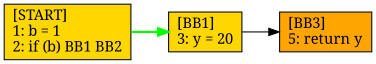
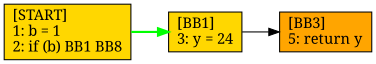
(68, 32) -> (68, 32)
(205, 32) -> (205, 32)
